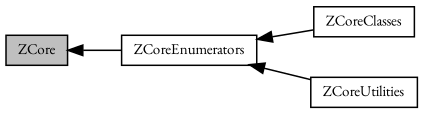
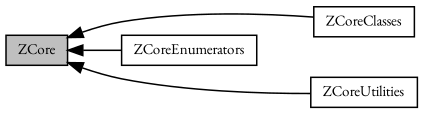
(293, 33) -> (197, 15)
(287, 74) -> (195, 89)
